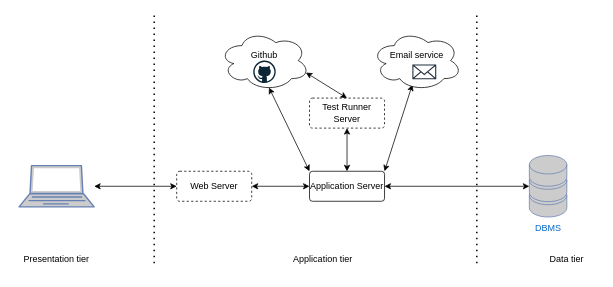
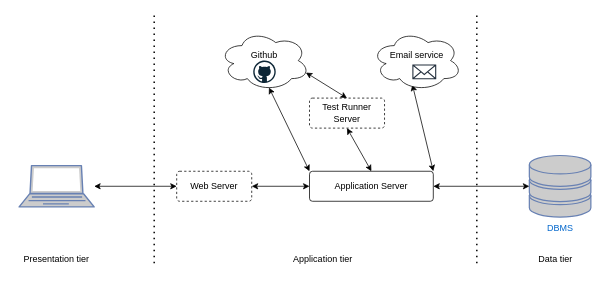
(347, 186) -> (371, 186)
(548, 186) -> (560, 186)
(567, 259) -> (555, 259)
